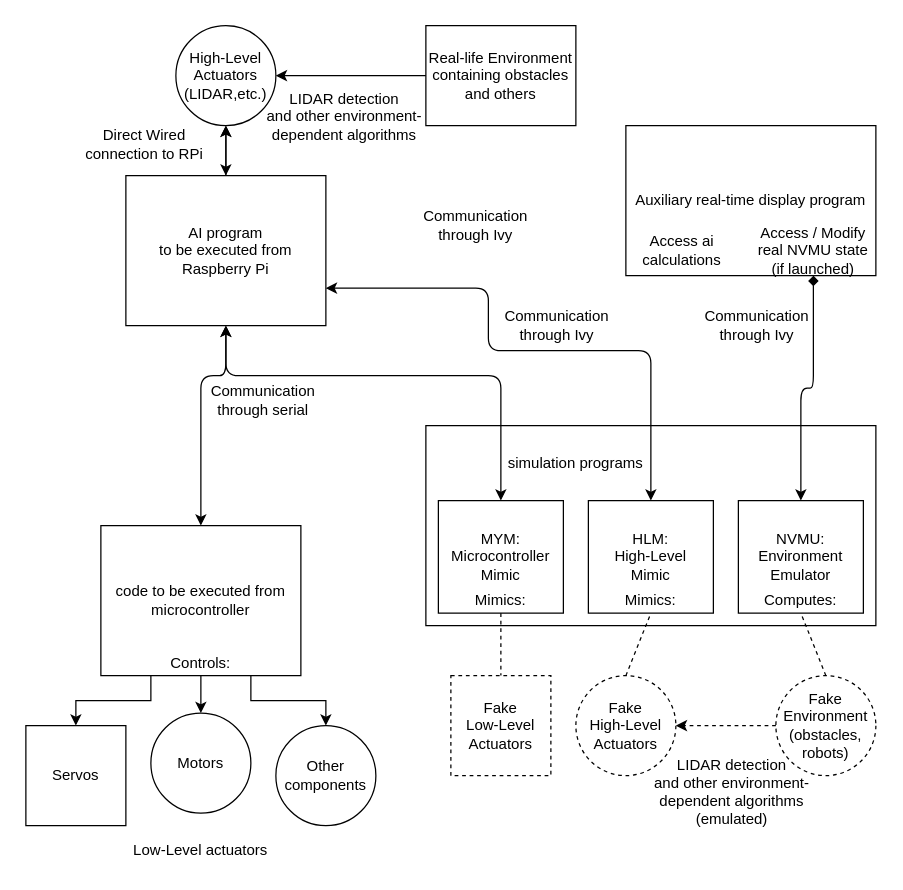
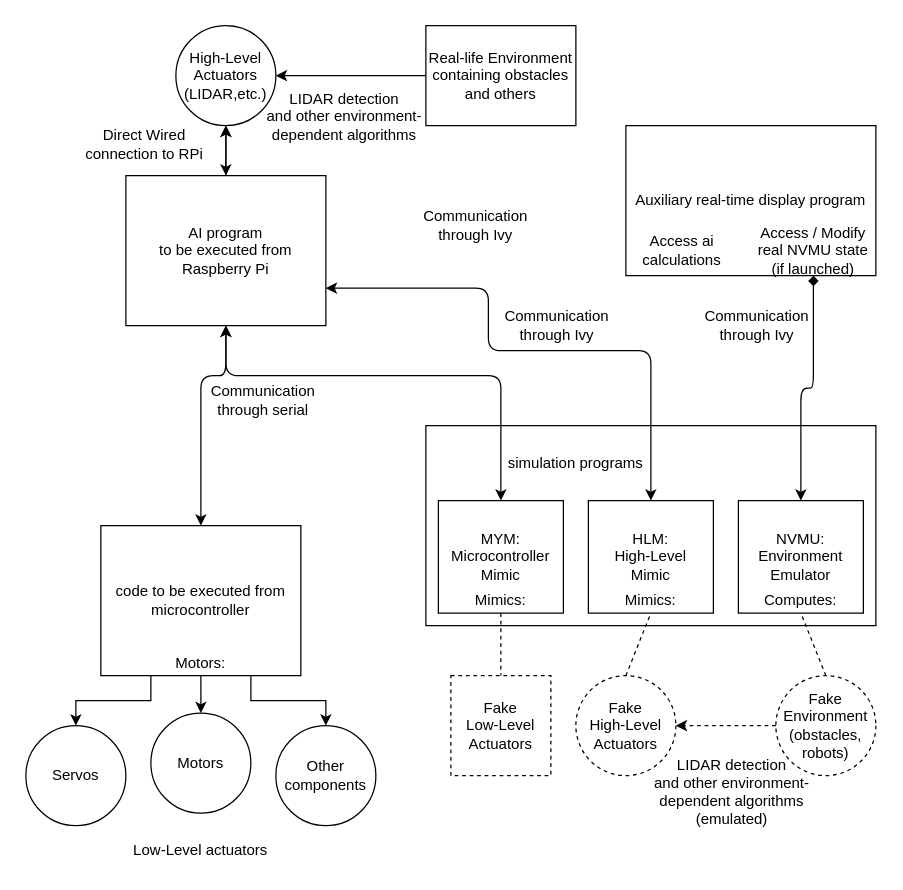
(201, 663) -> (201, 663)
(76, 776) -> (76, 776)
